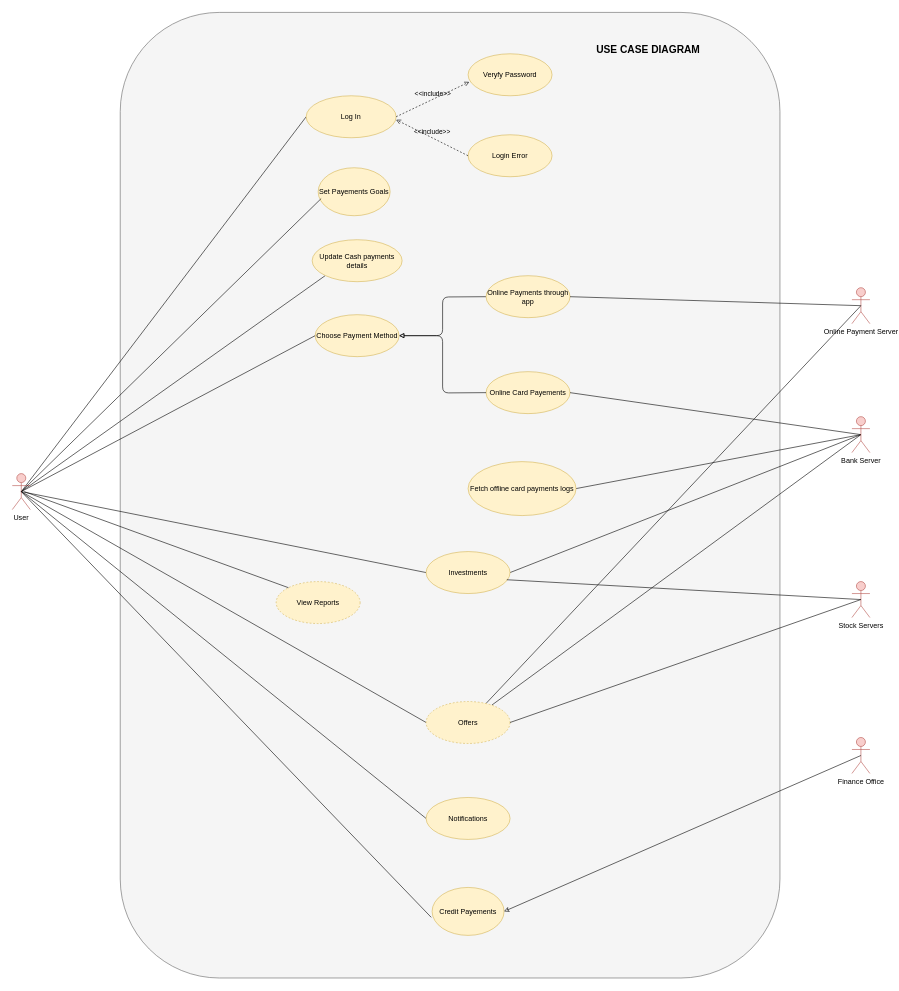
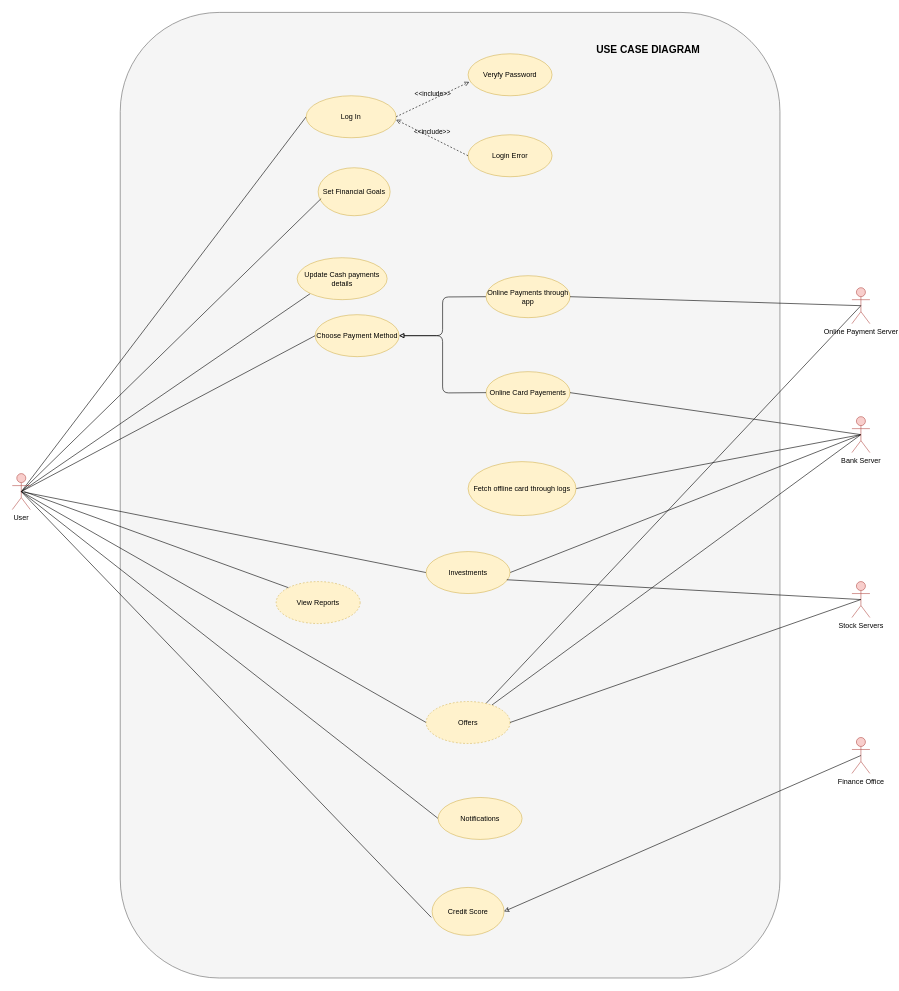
(354, 192) -> (354, 192)
(357, 261) -> (342, 279)
(522, 489) -> (522, 489)
(468, 819) -> (480, 819)
(468, 912) -> (468, 912)
